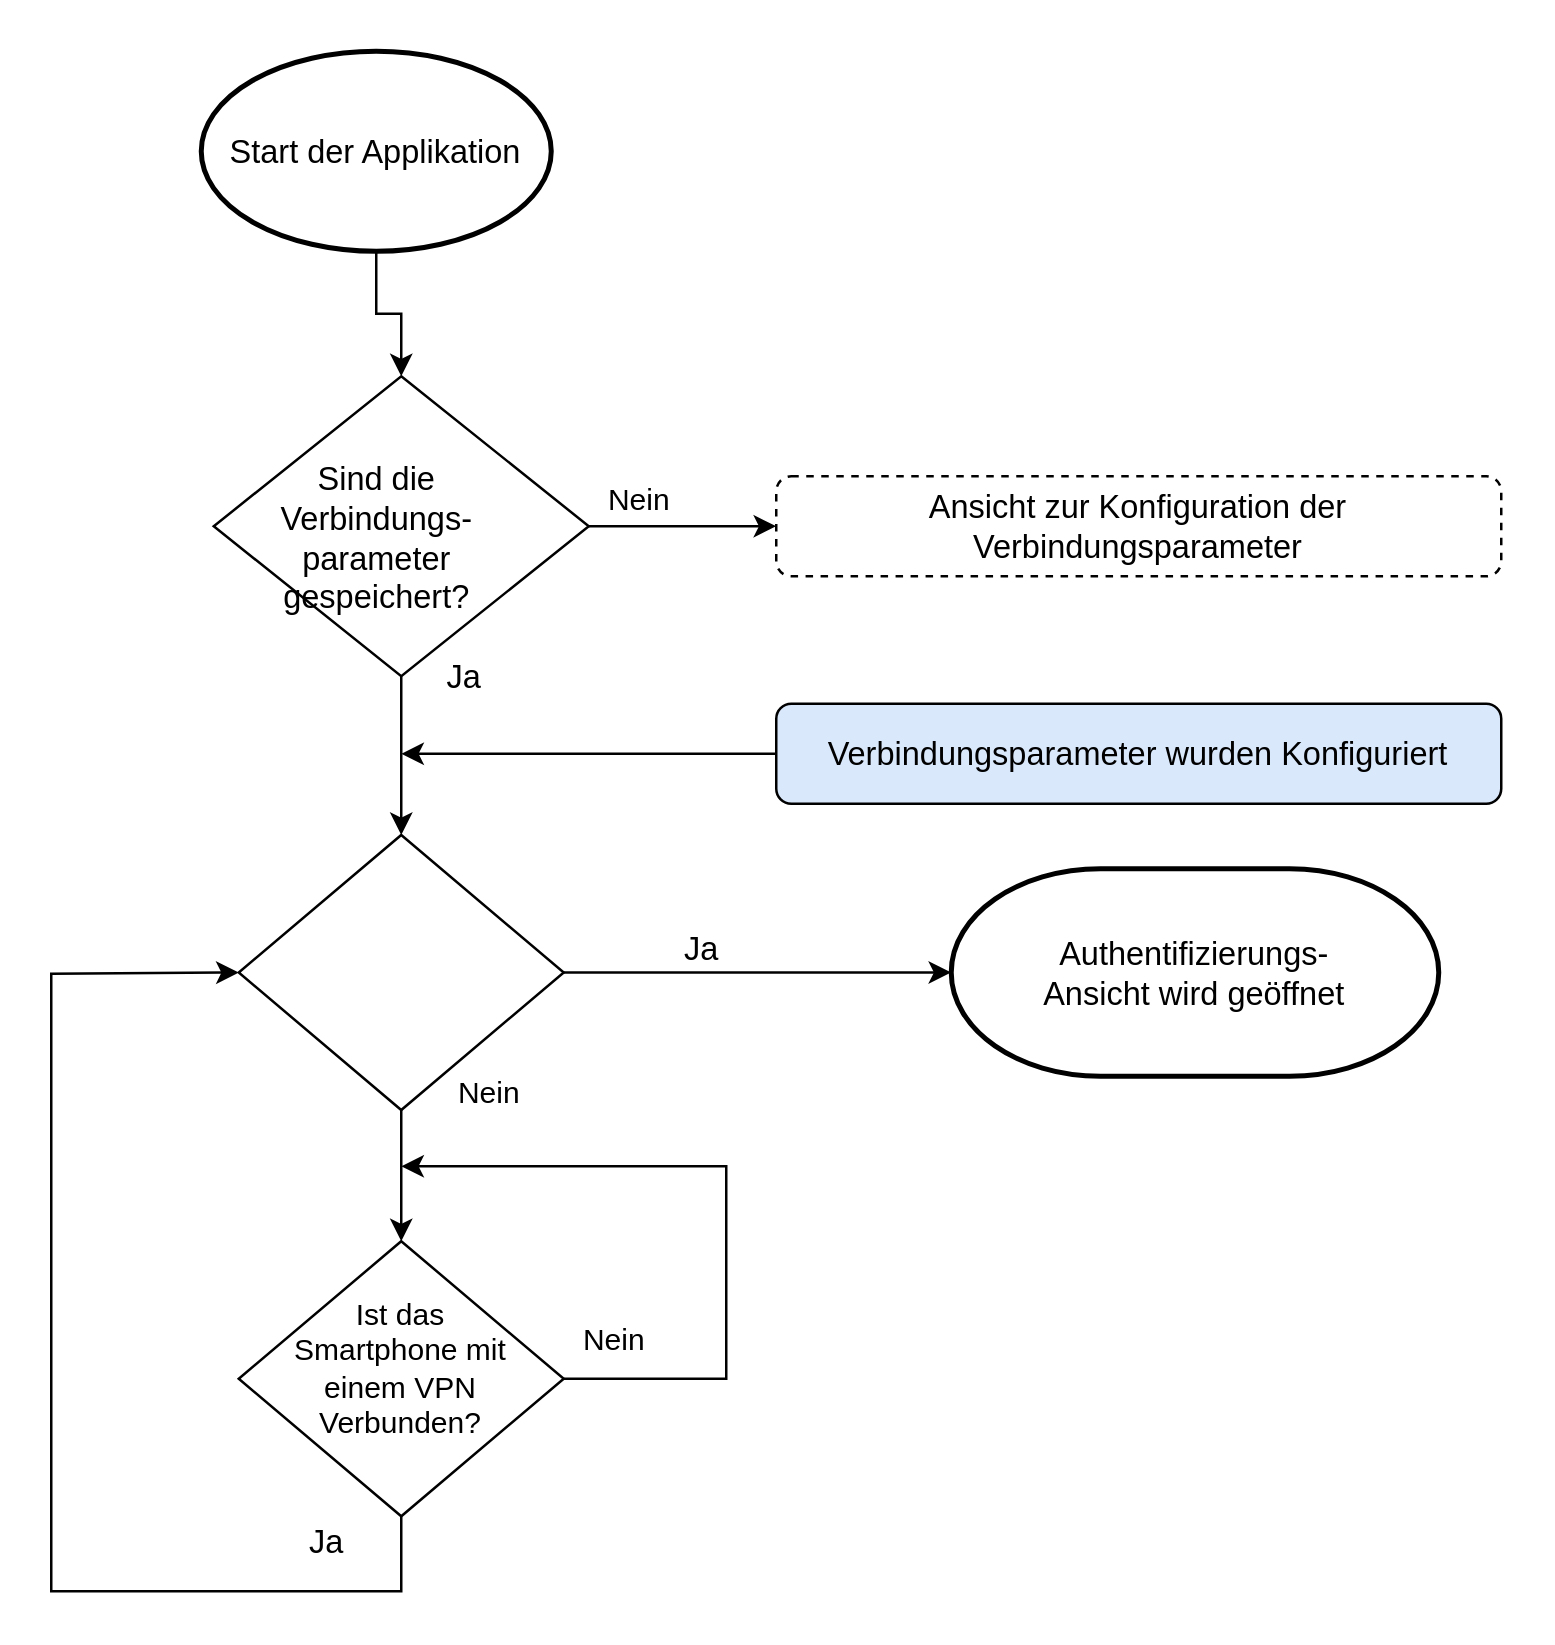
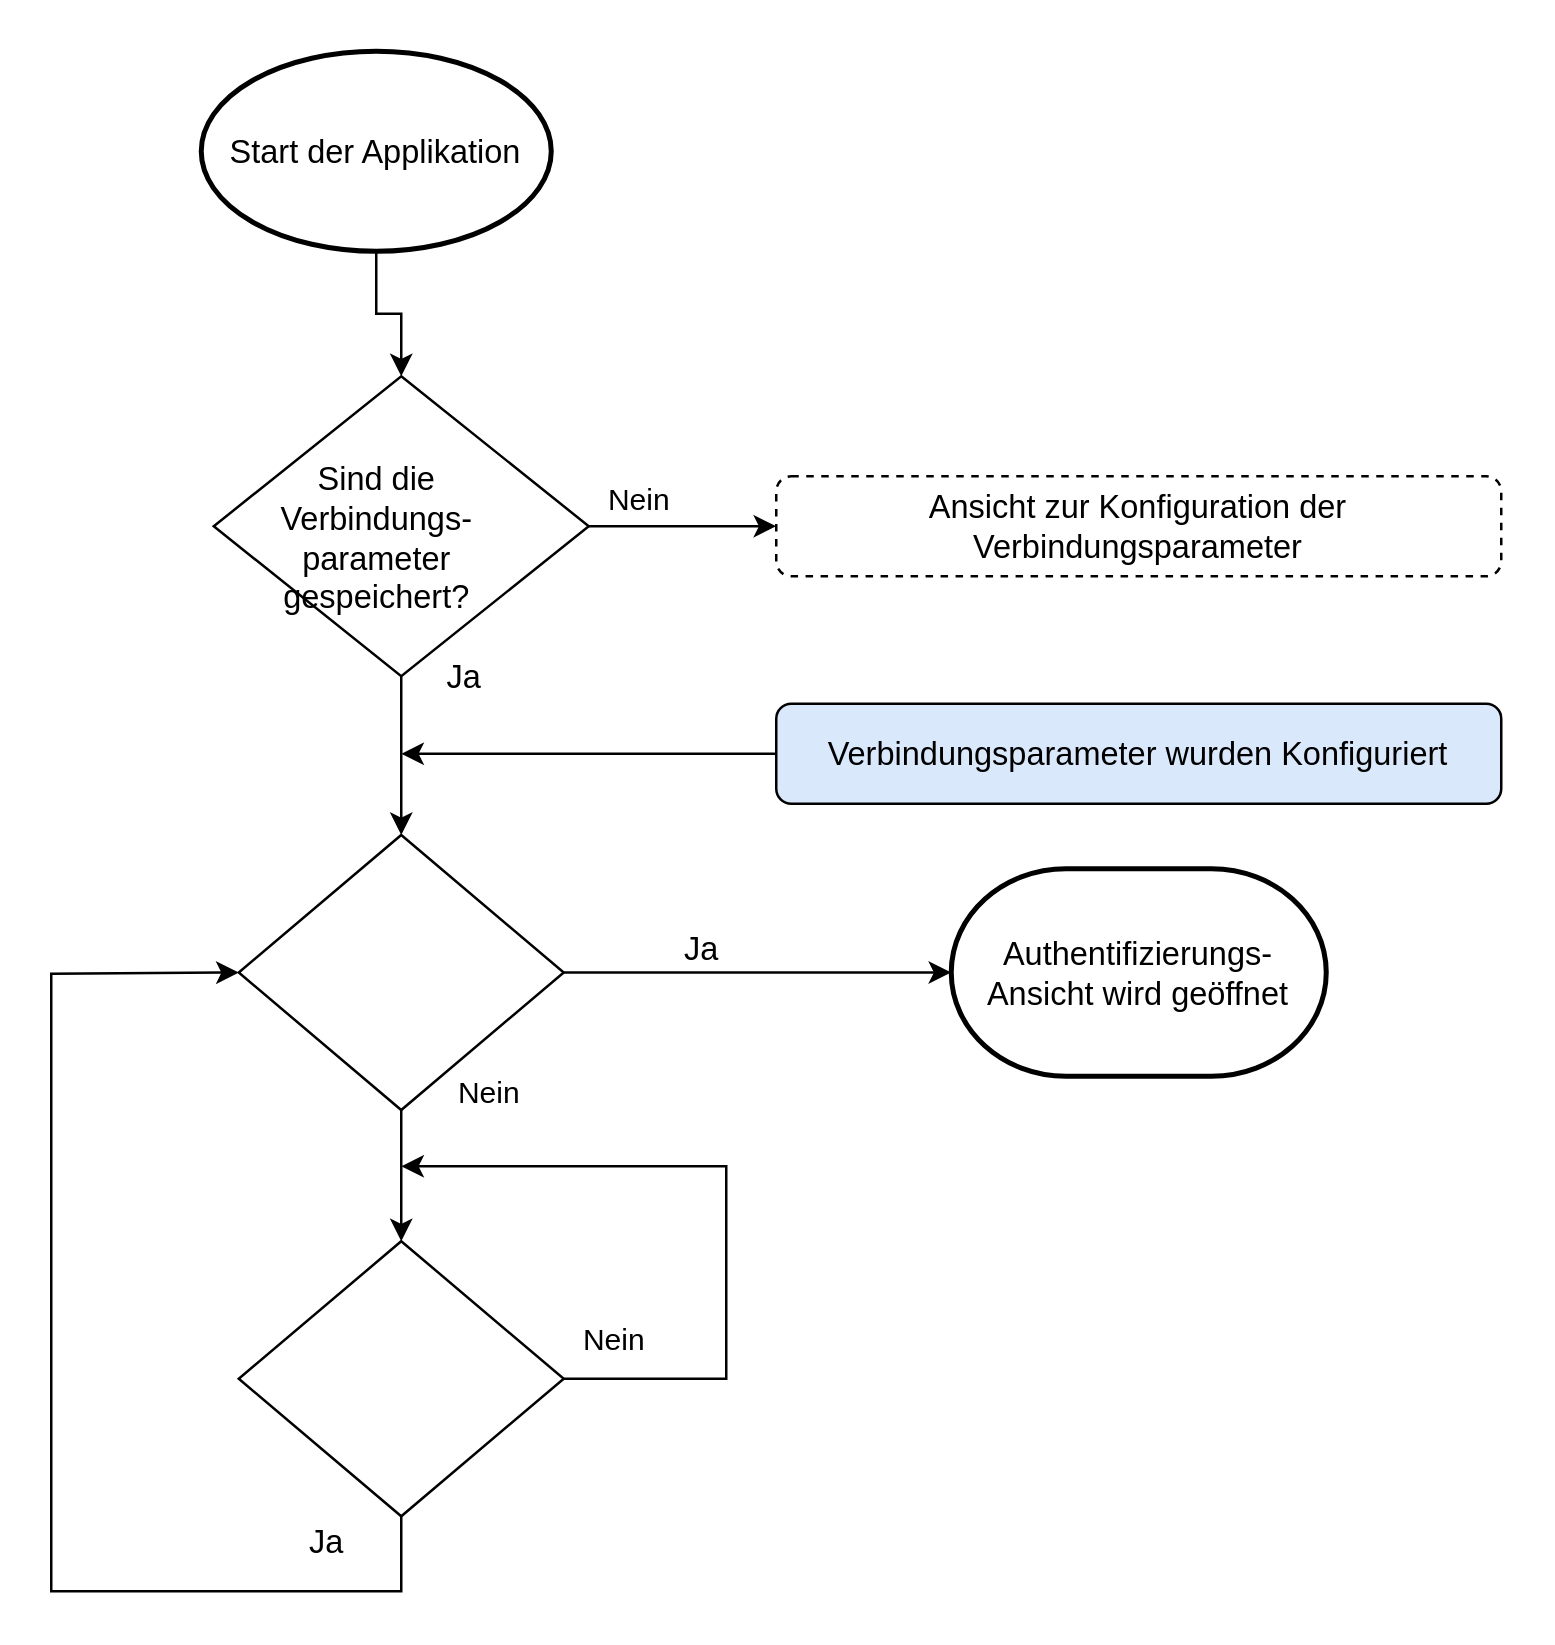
(1195, 973) -> (1139, 973)
(401, 1369) -> none
